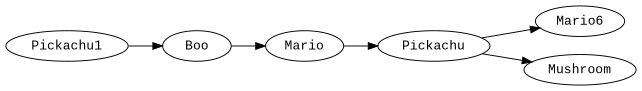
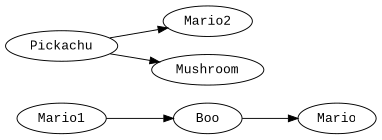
(580, 21) -> (208, 21)
(67, 46) -> (62, 118)
(356, 46) -> none
